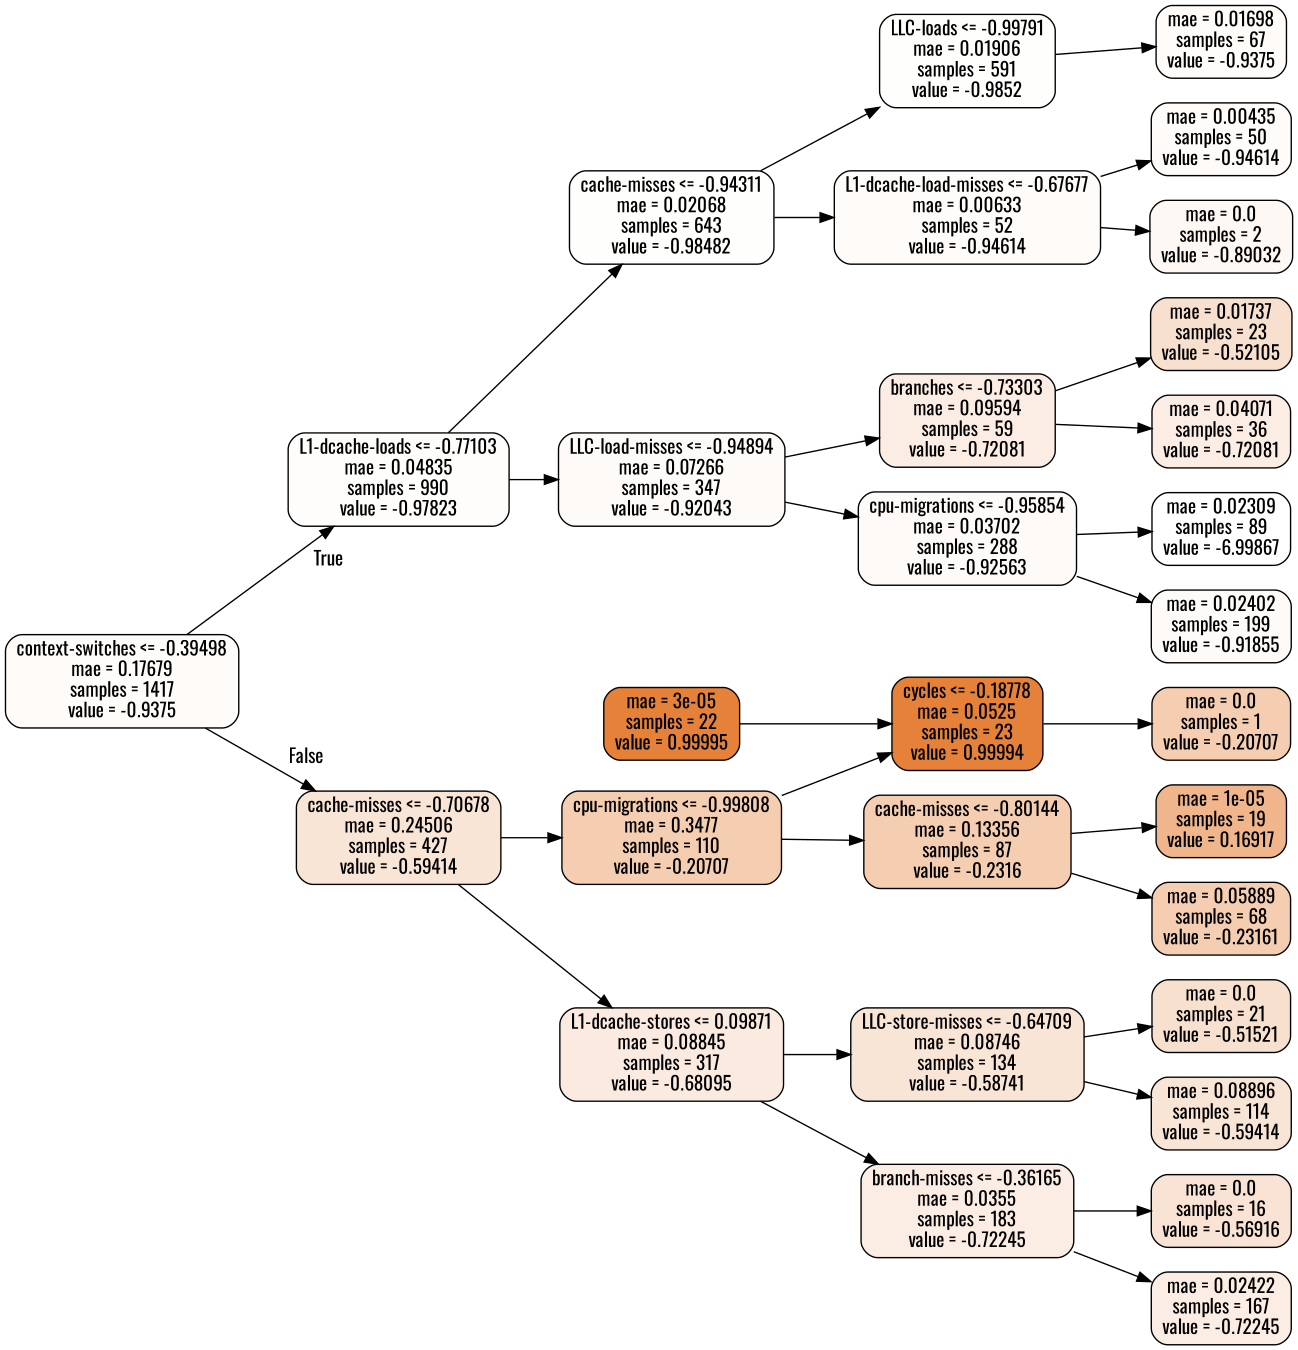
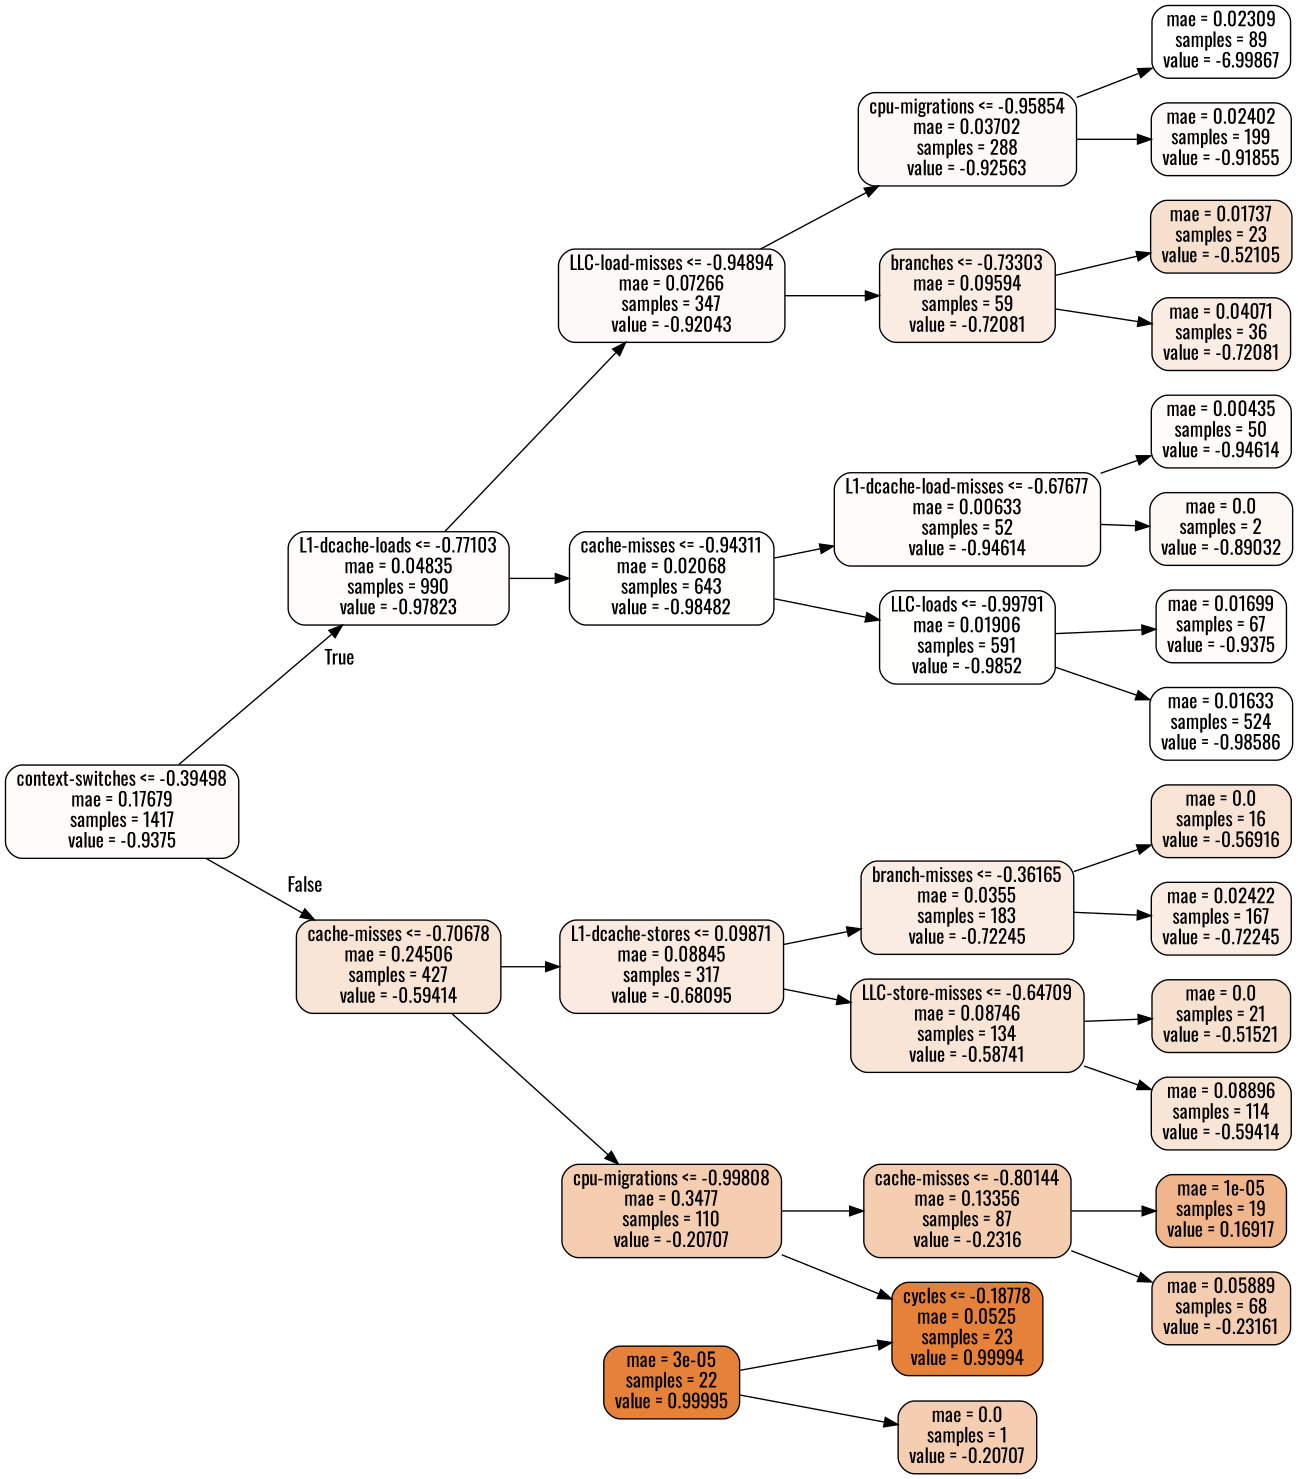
(1221, 42) -> (1221, 626)
(1091, 724) -> (812, 1409)
none -> (1221, 724)
